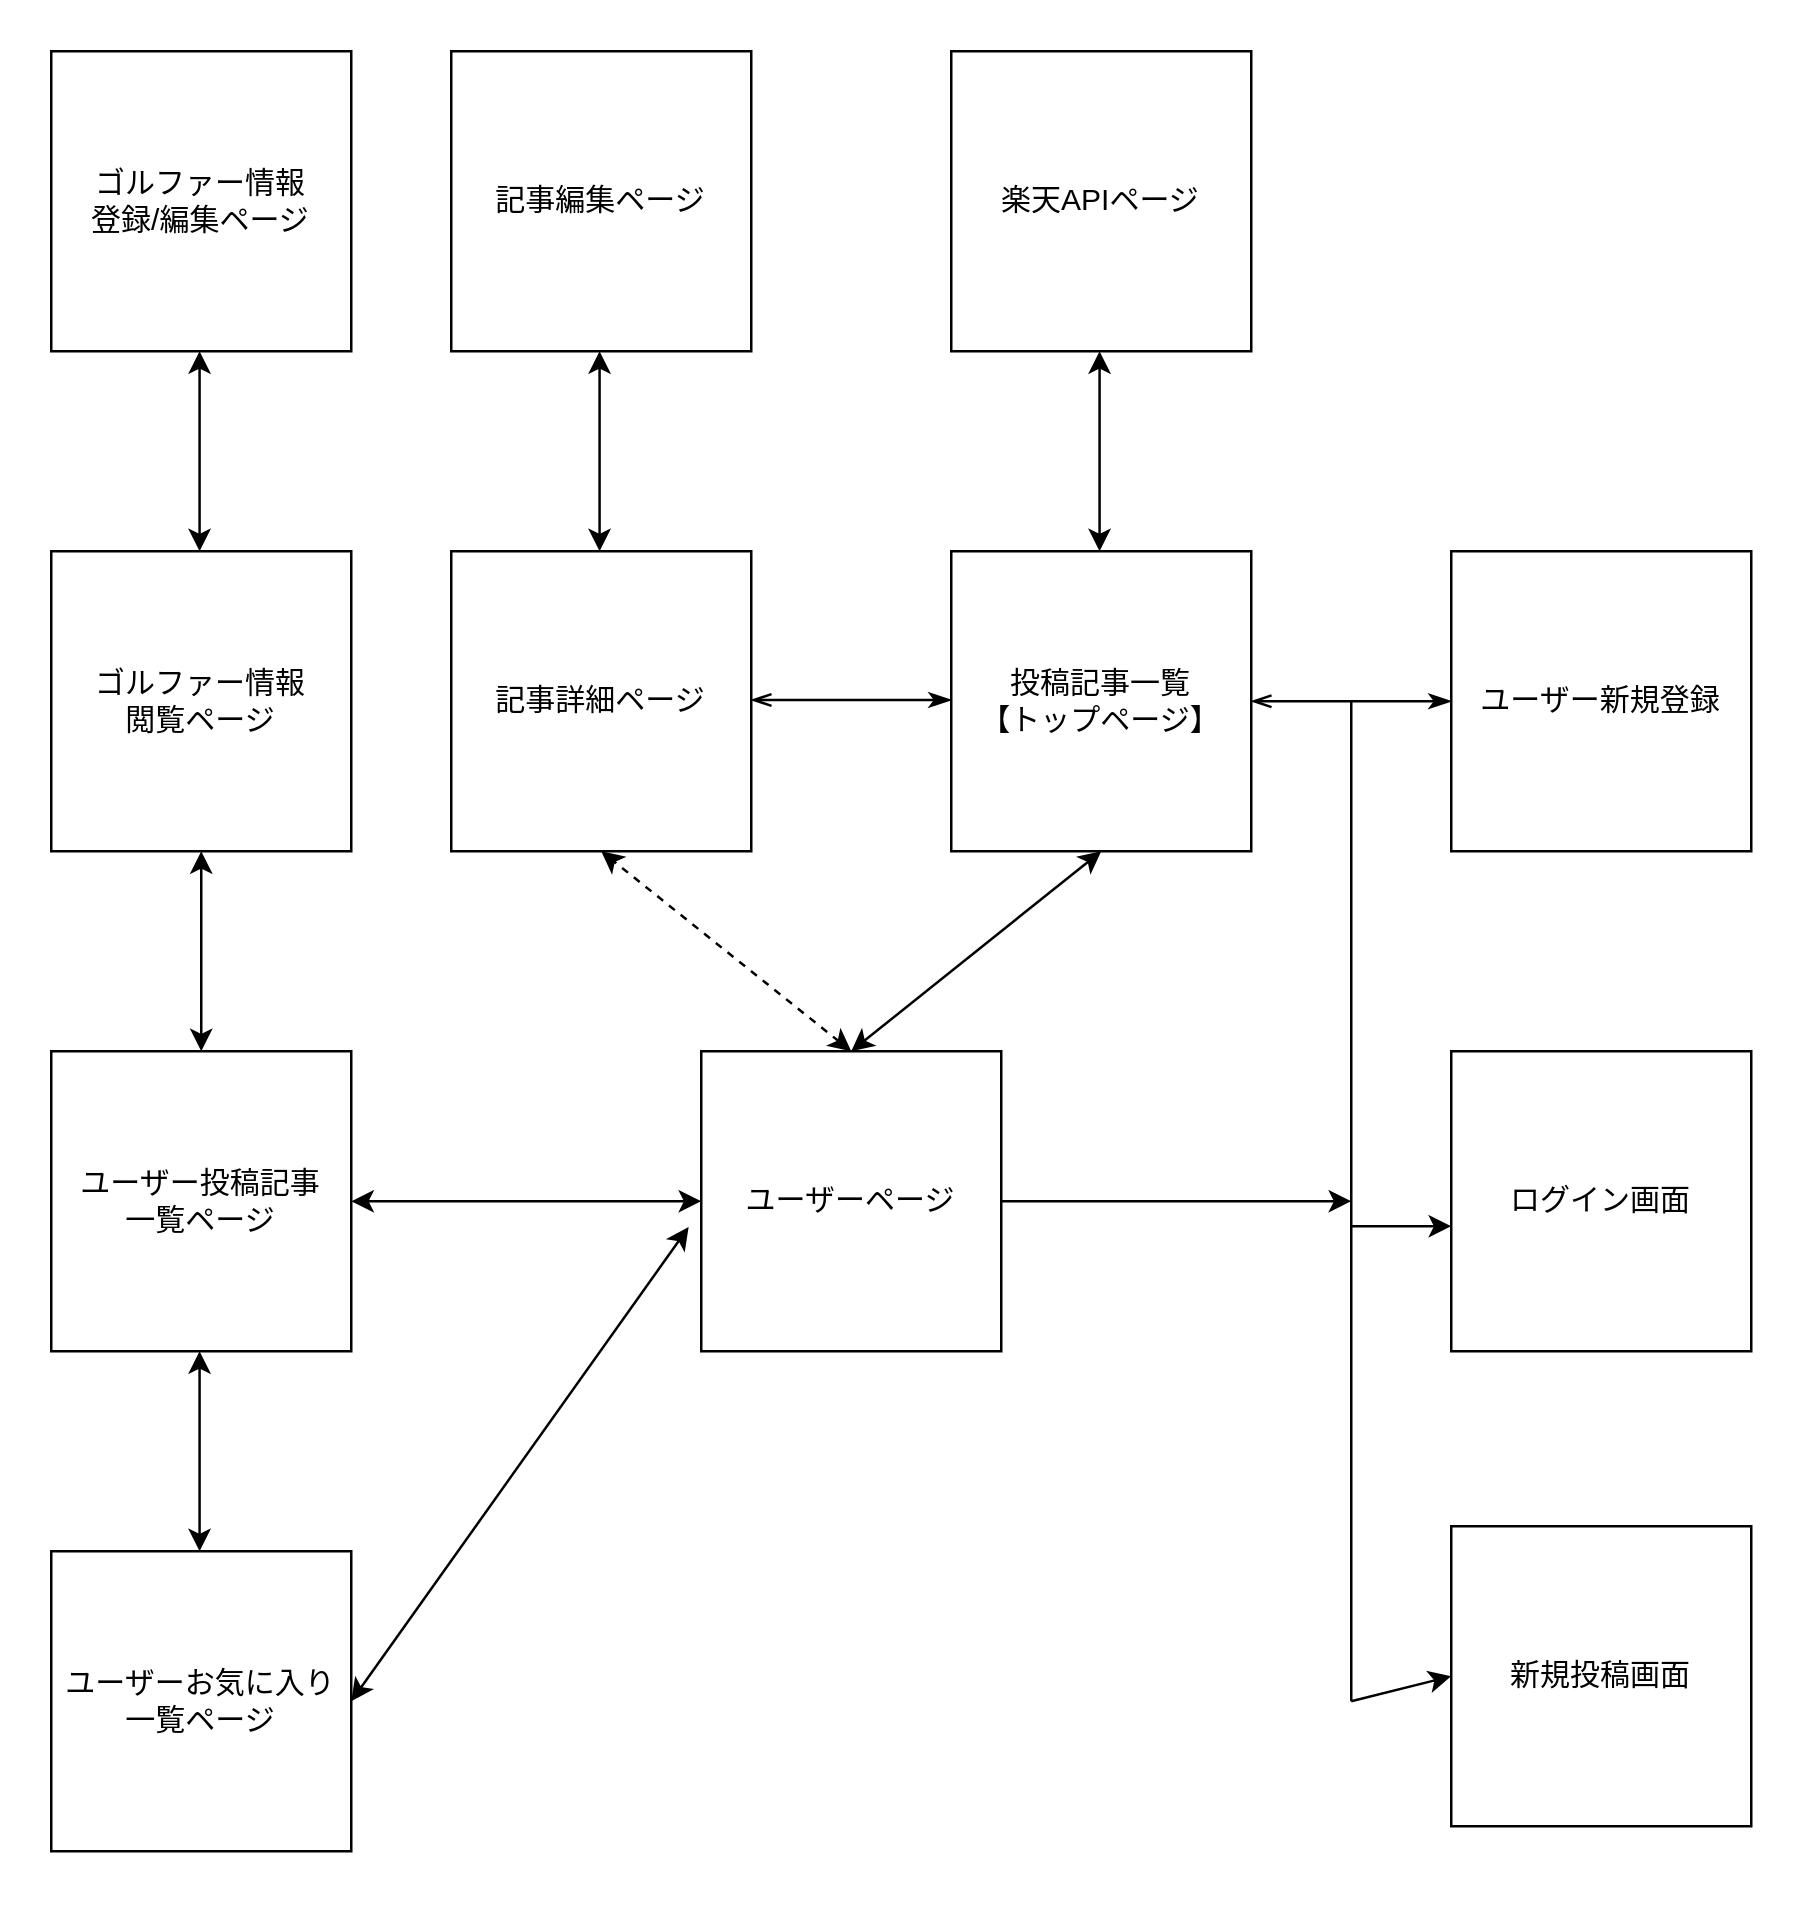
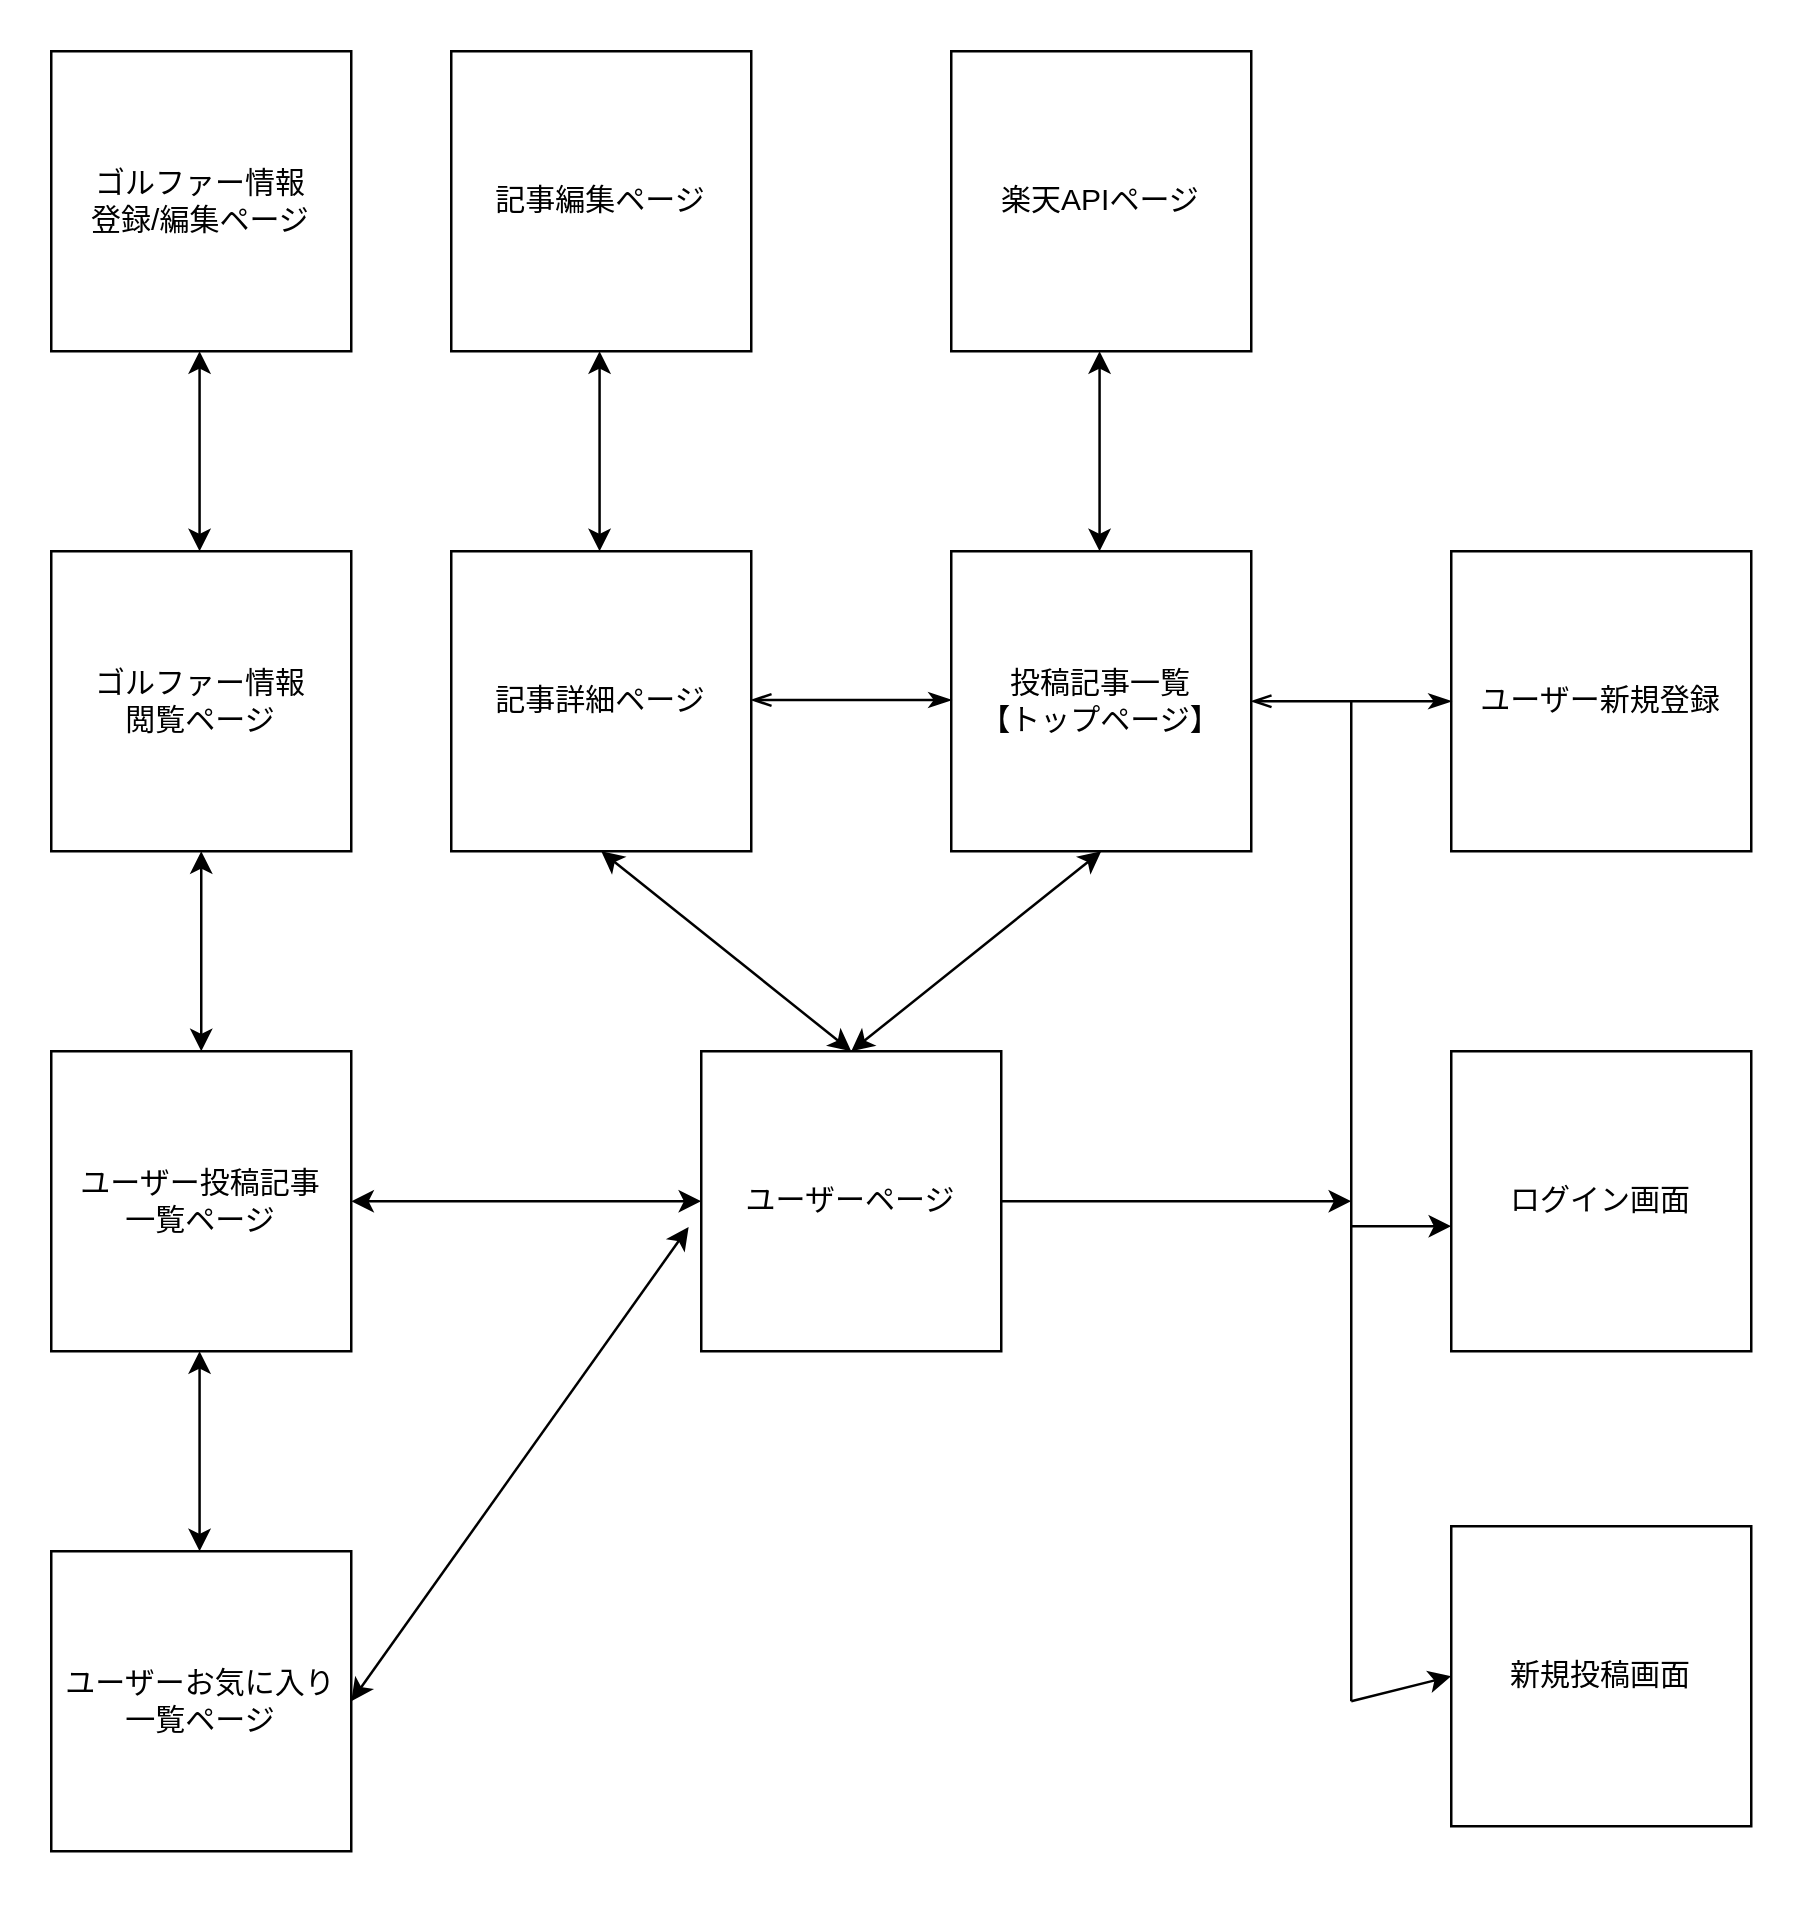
(724, 949) -> (724, 949)
